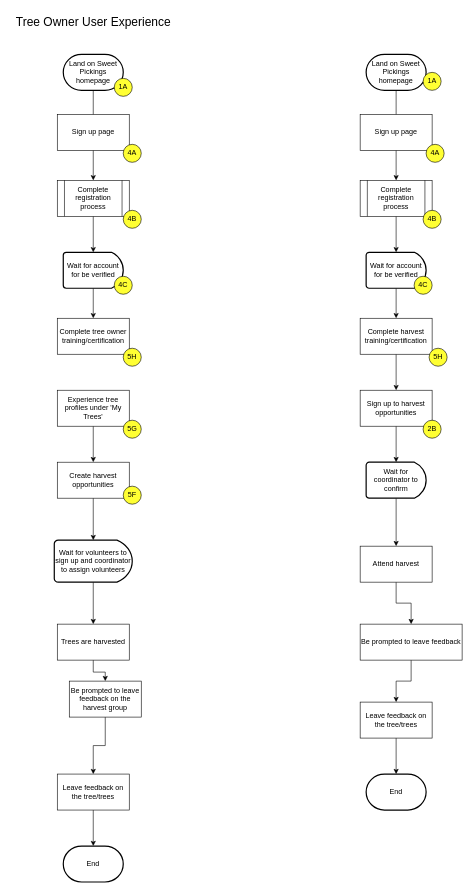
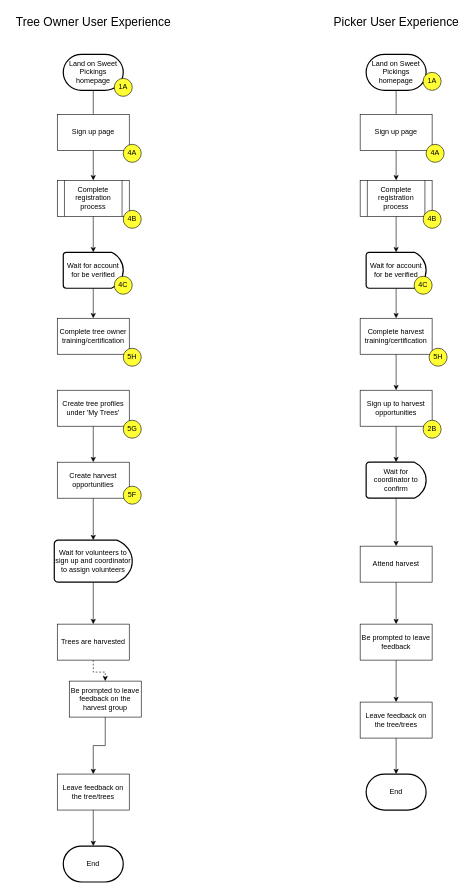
none -> (396, 21)
(93, 408) -> (93, 408)
(411, 642) -> (396, 642)
(95, 672) -> (95, 672)
